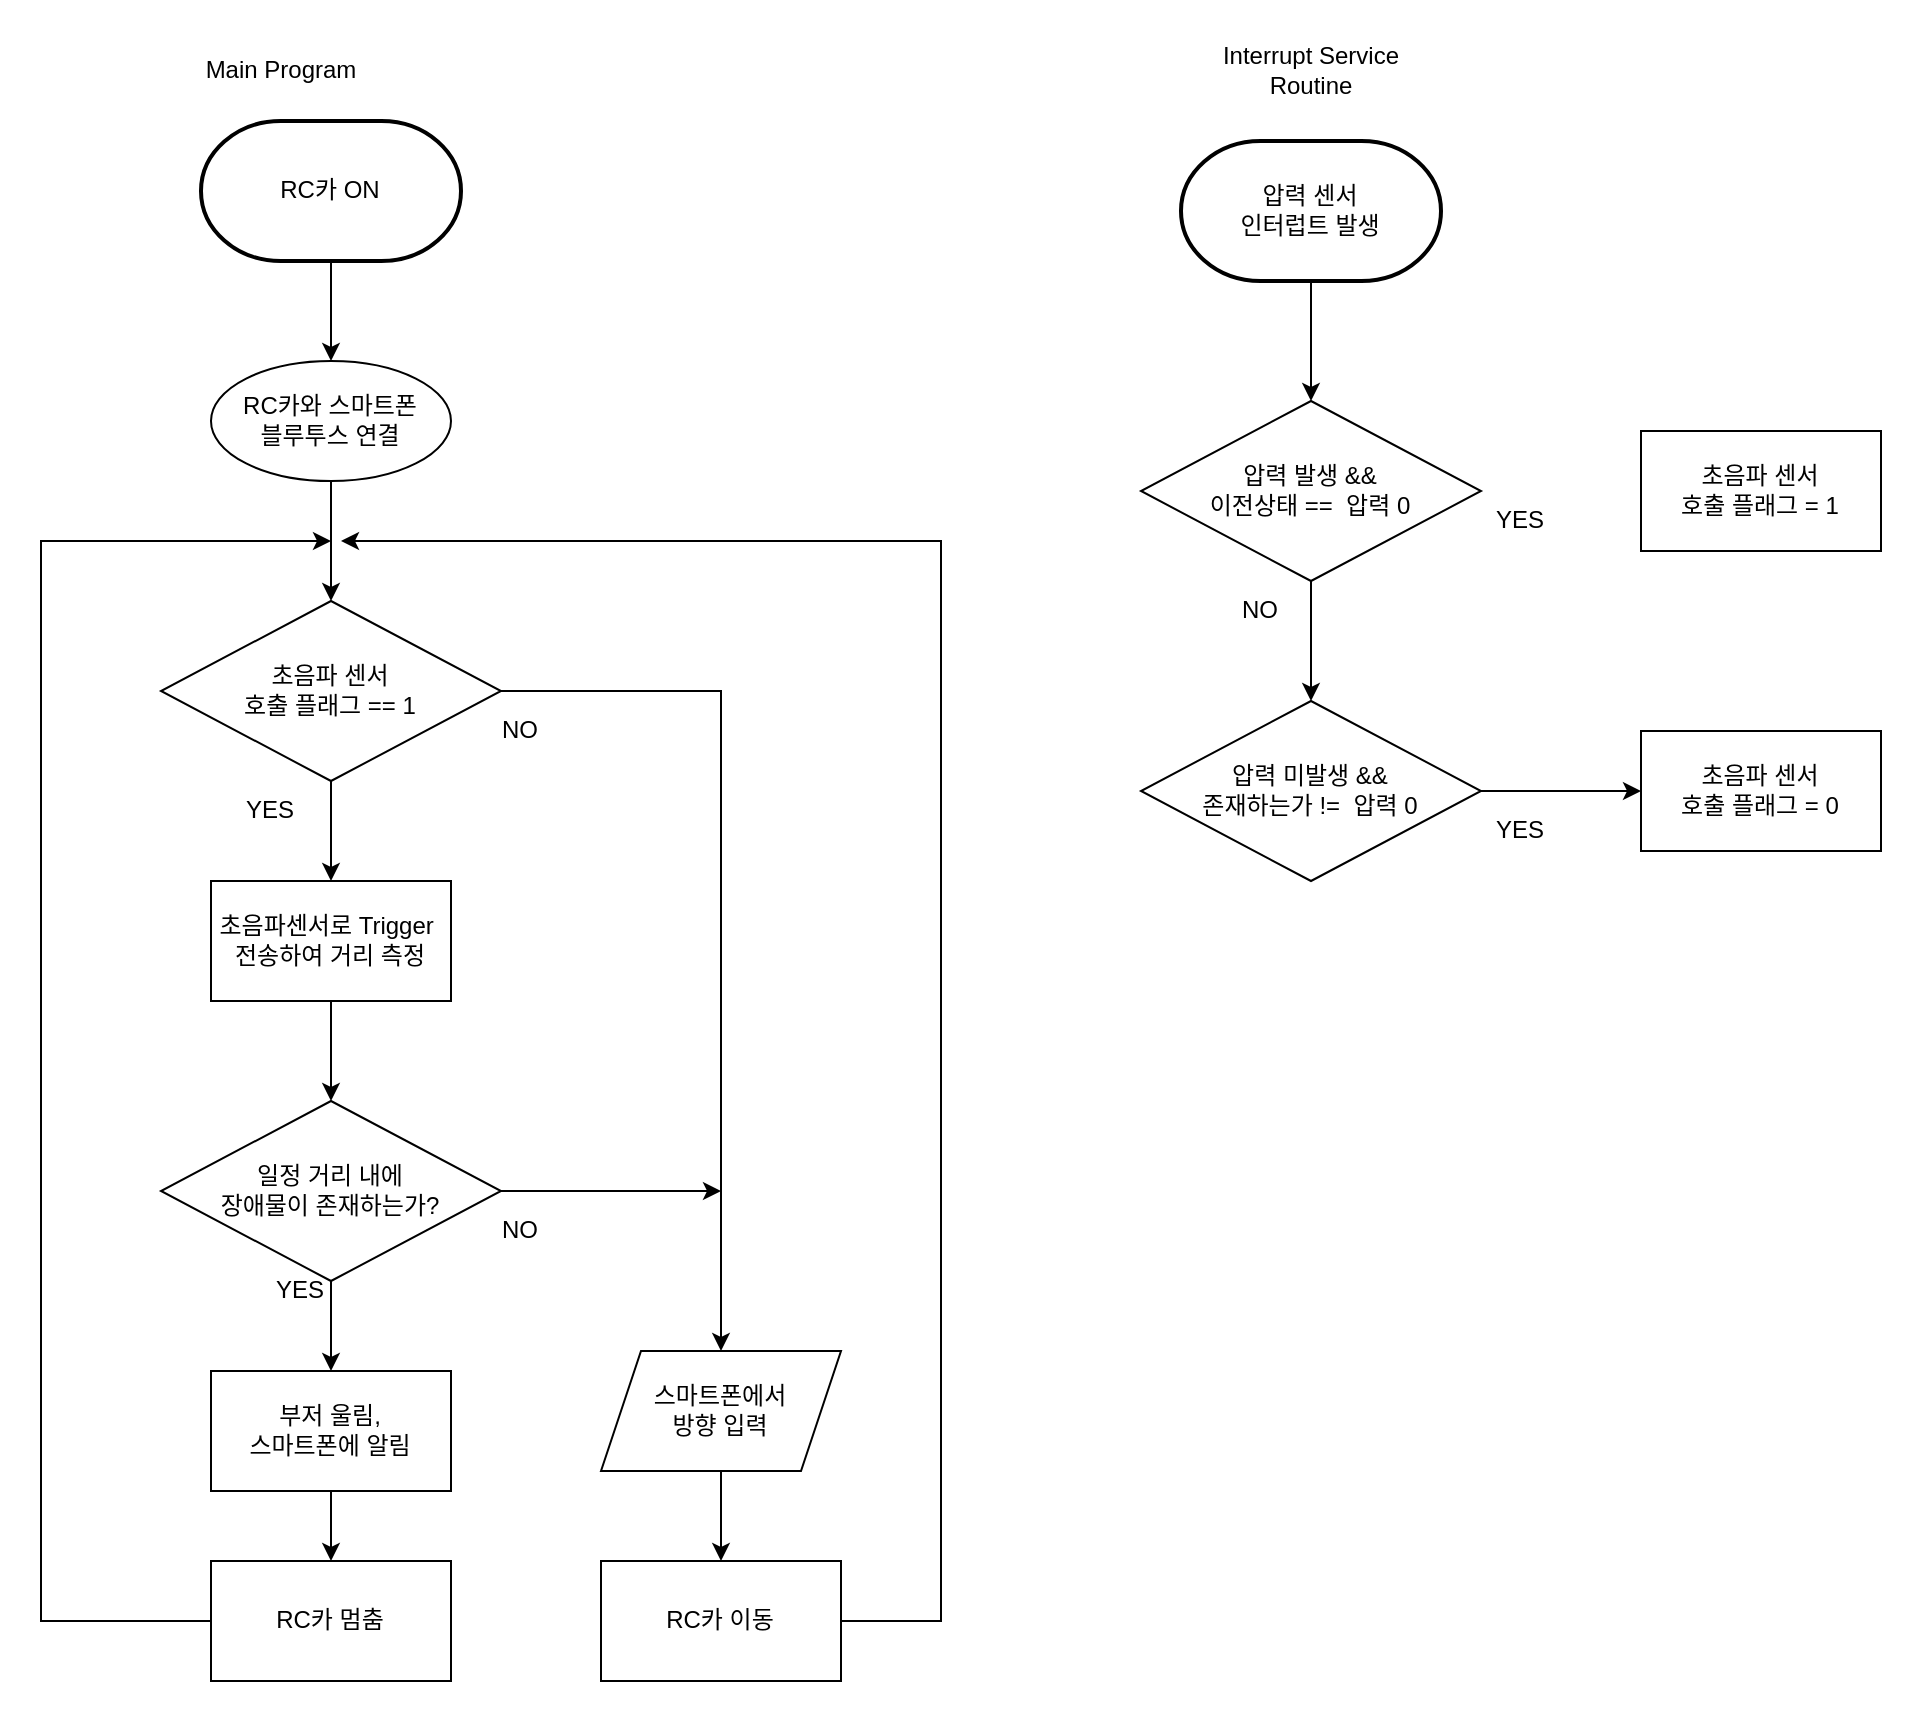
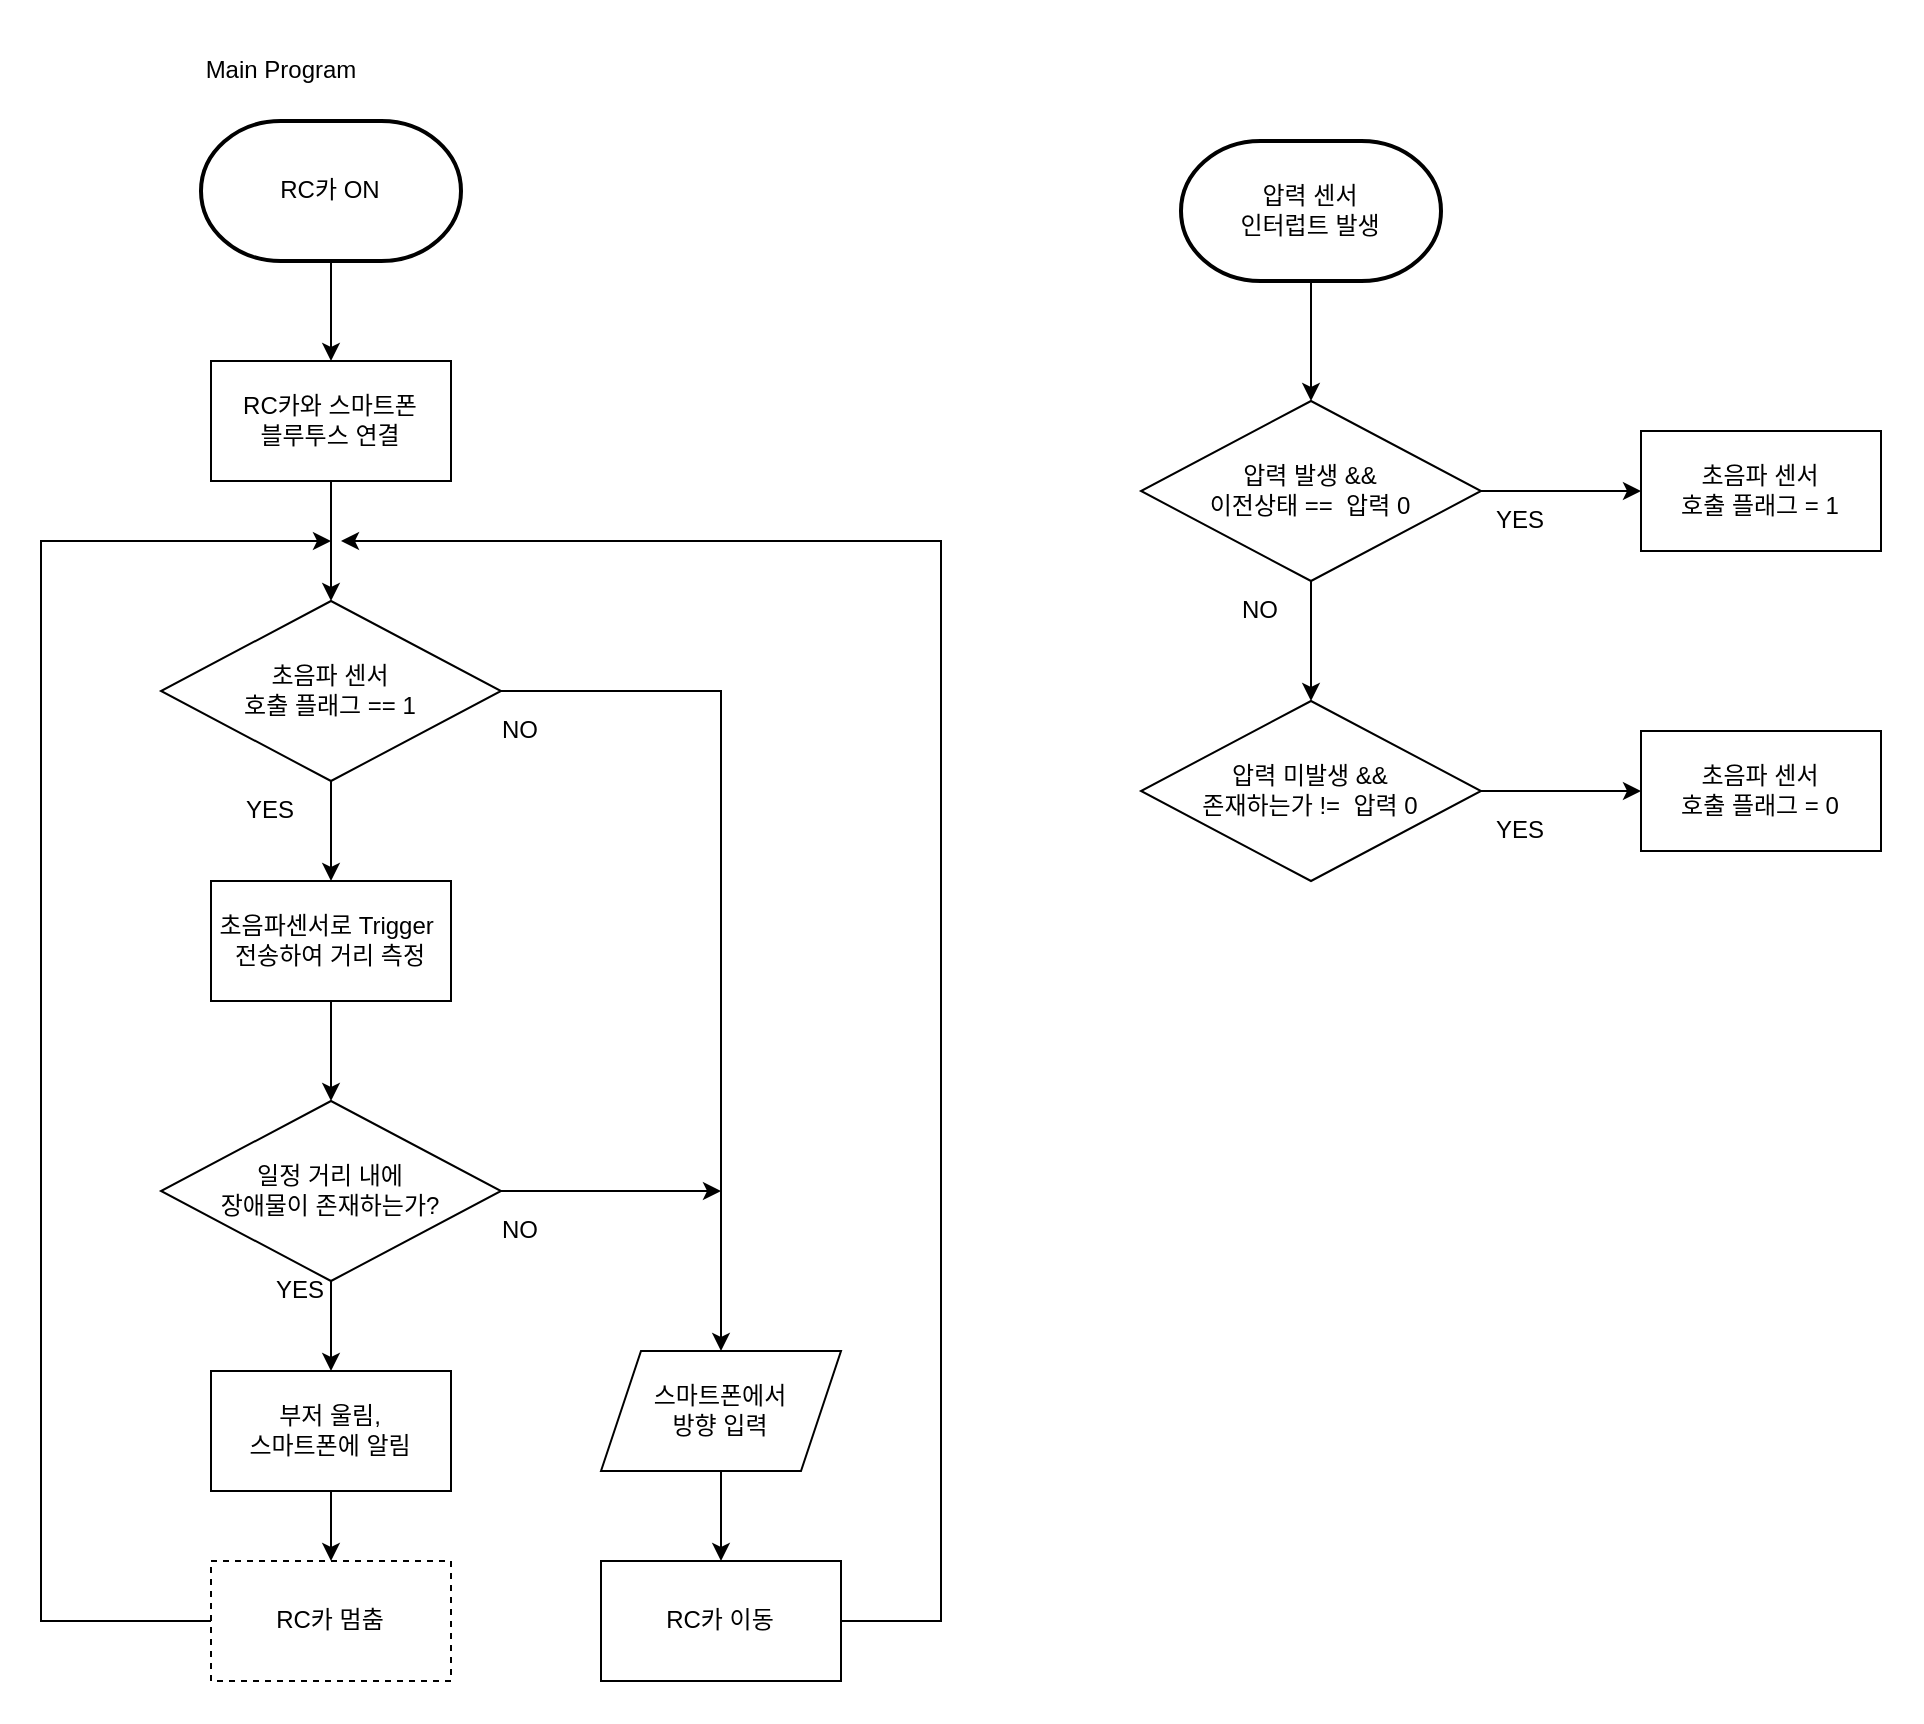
(1311, 71) -> none
(331, 421) -> (331, 421)
none -> (1554, 491)
(331, 1621) -> (331, 1621)
